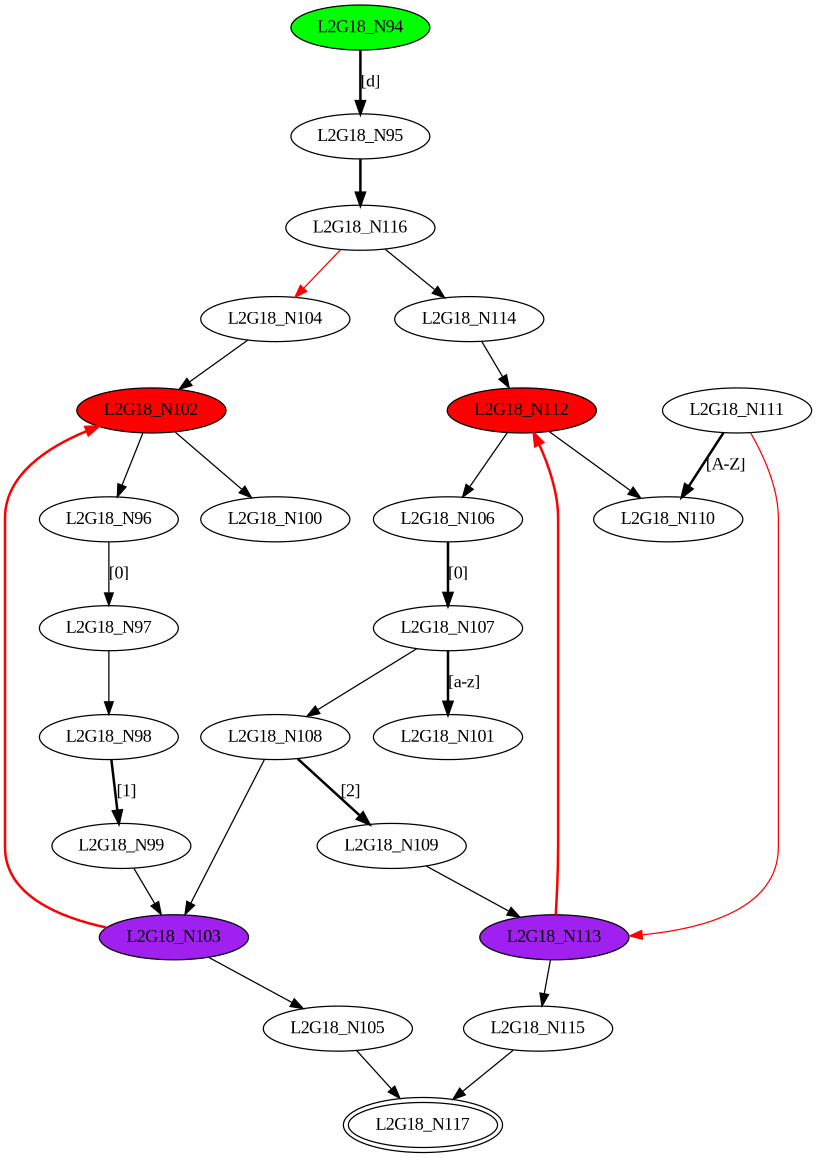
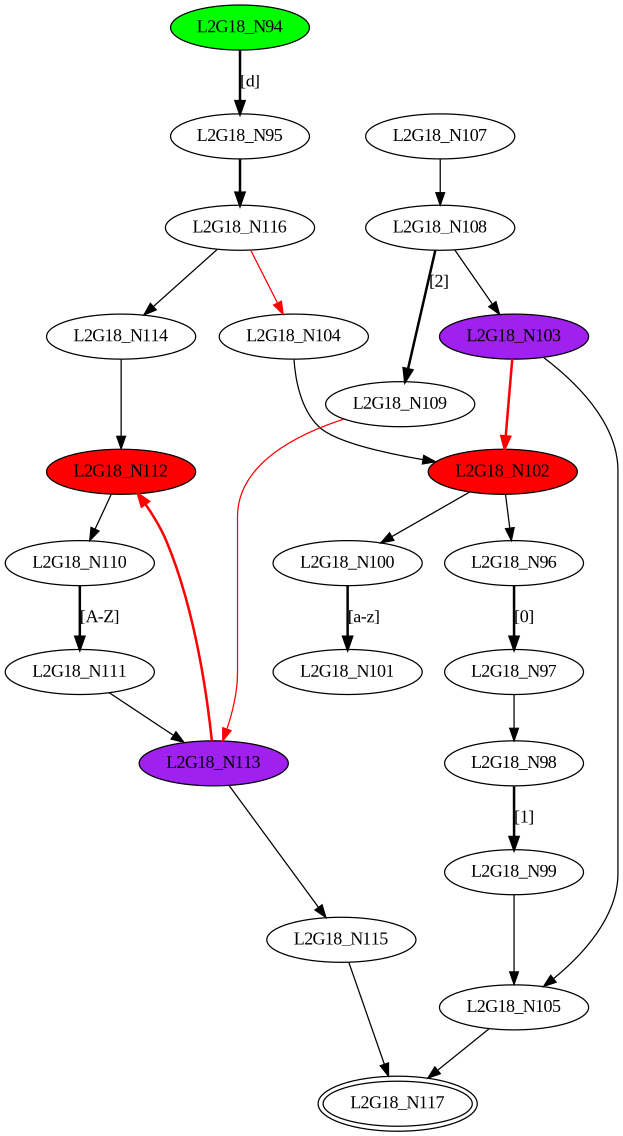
(706, 460) -> (80, 611)
(448, 519) -> none
(109, 567) -> (514, 611)
(448, 676) -> (348, 611)
(778, 726) -> (141, 714)
(144, 886) -> (514, 933)
(467, 889) -> (238, 546)
